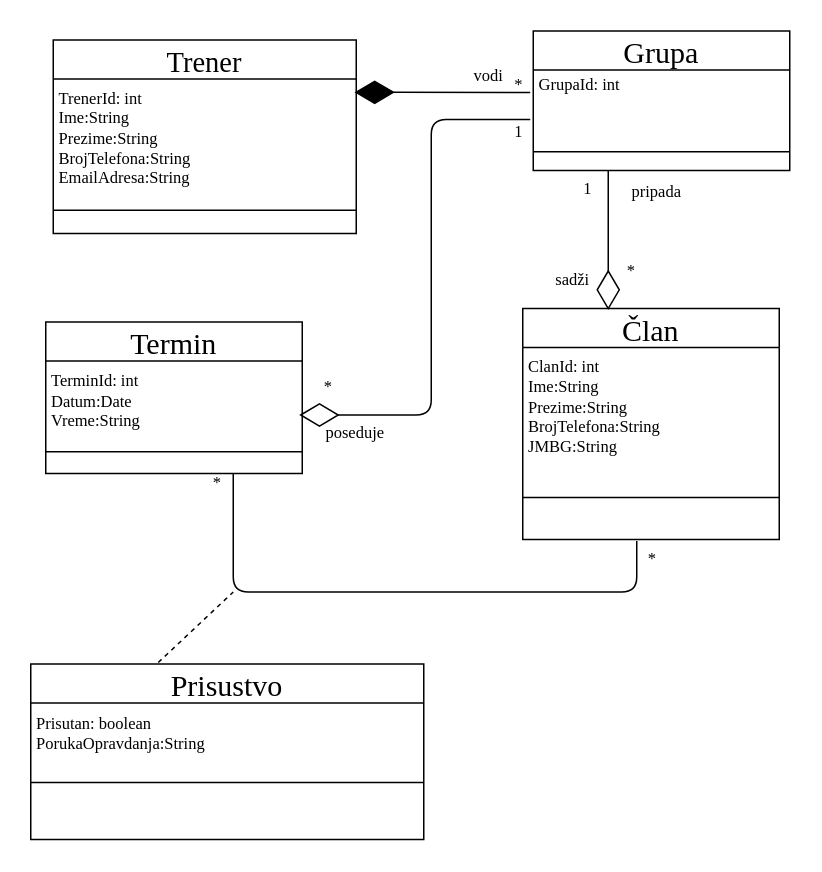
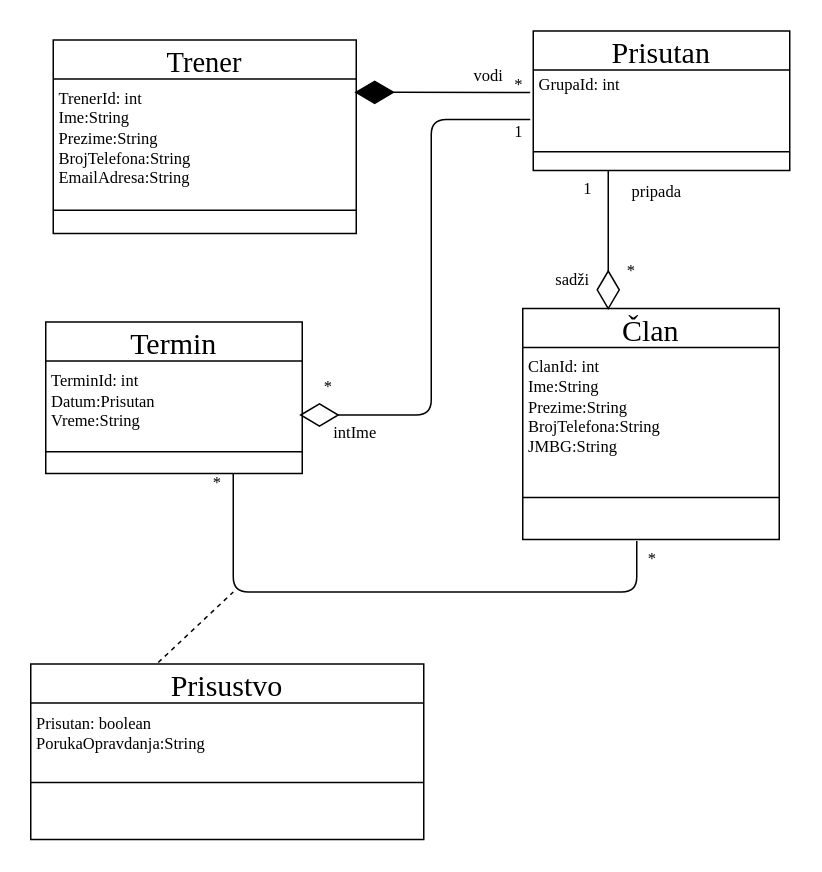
(661, 53) -> (661, 53)
(103, 391) -> (112, 391)
(356, 433) -> (356, 433)
